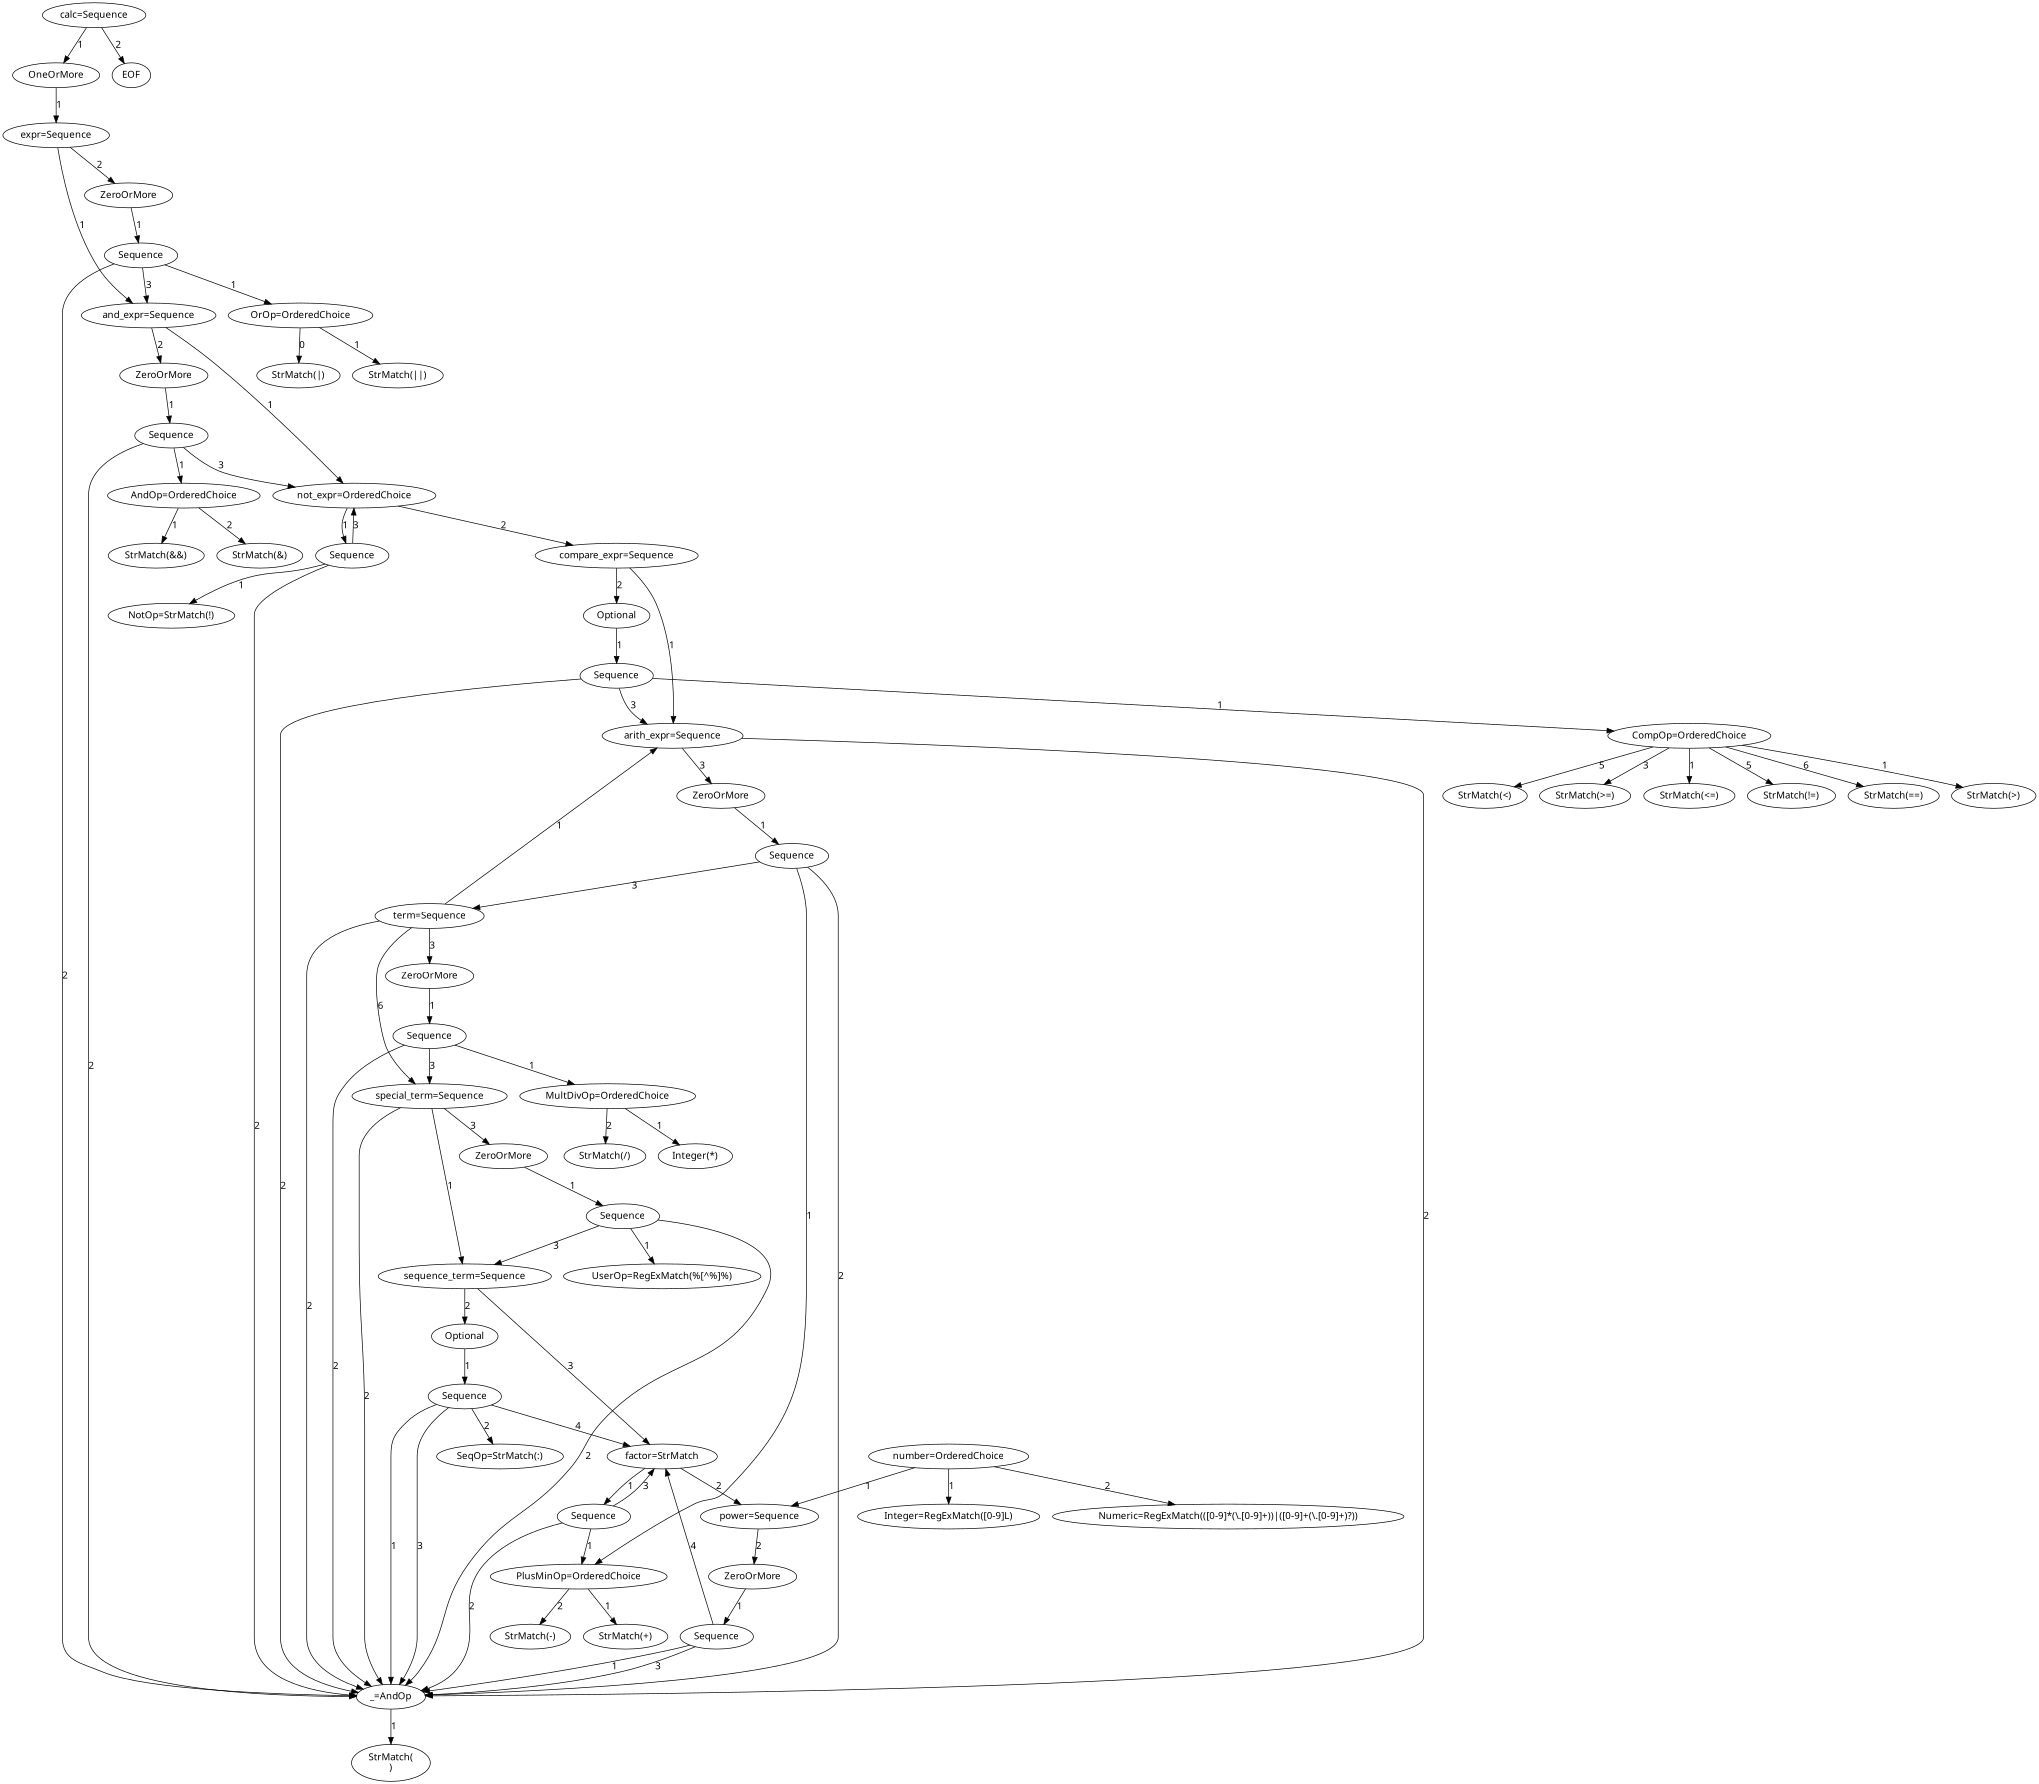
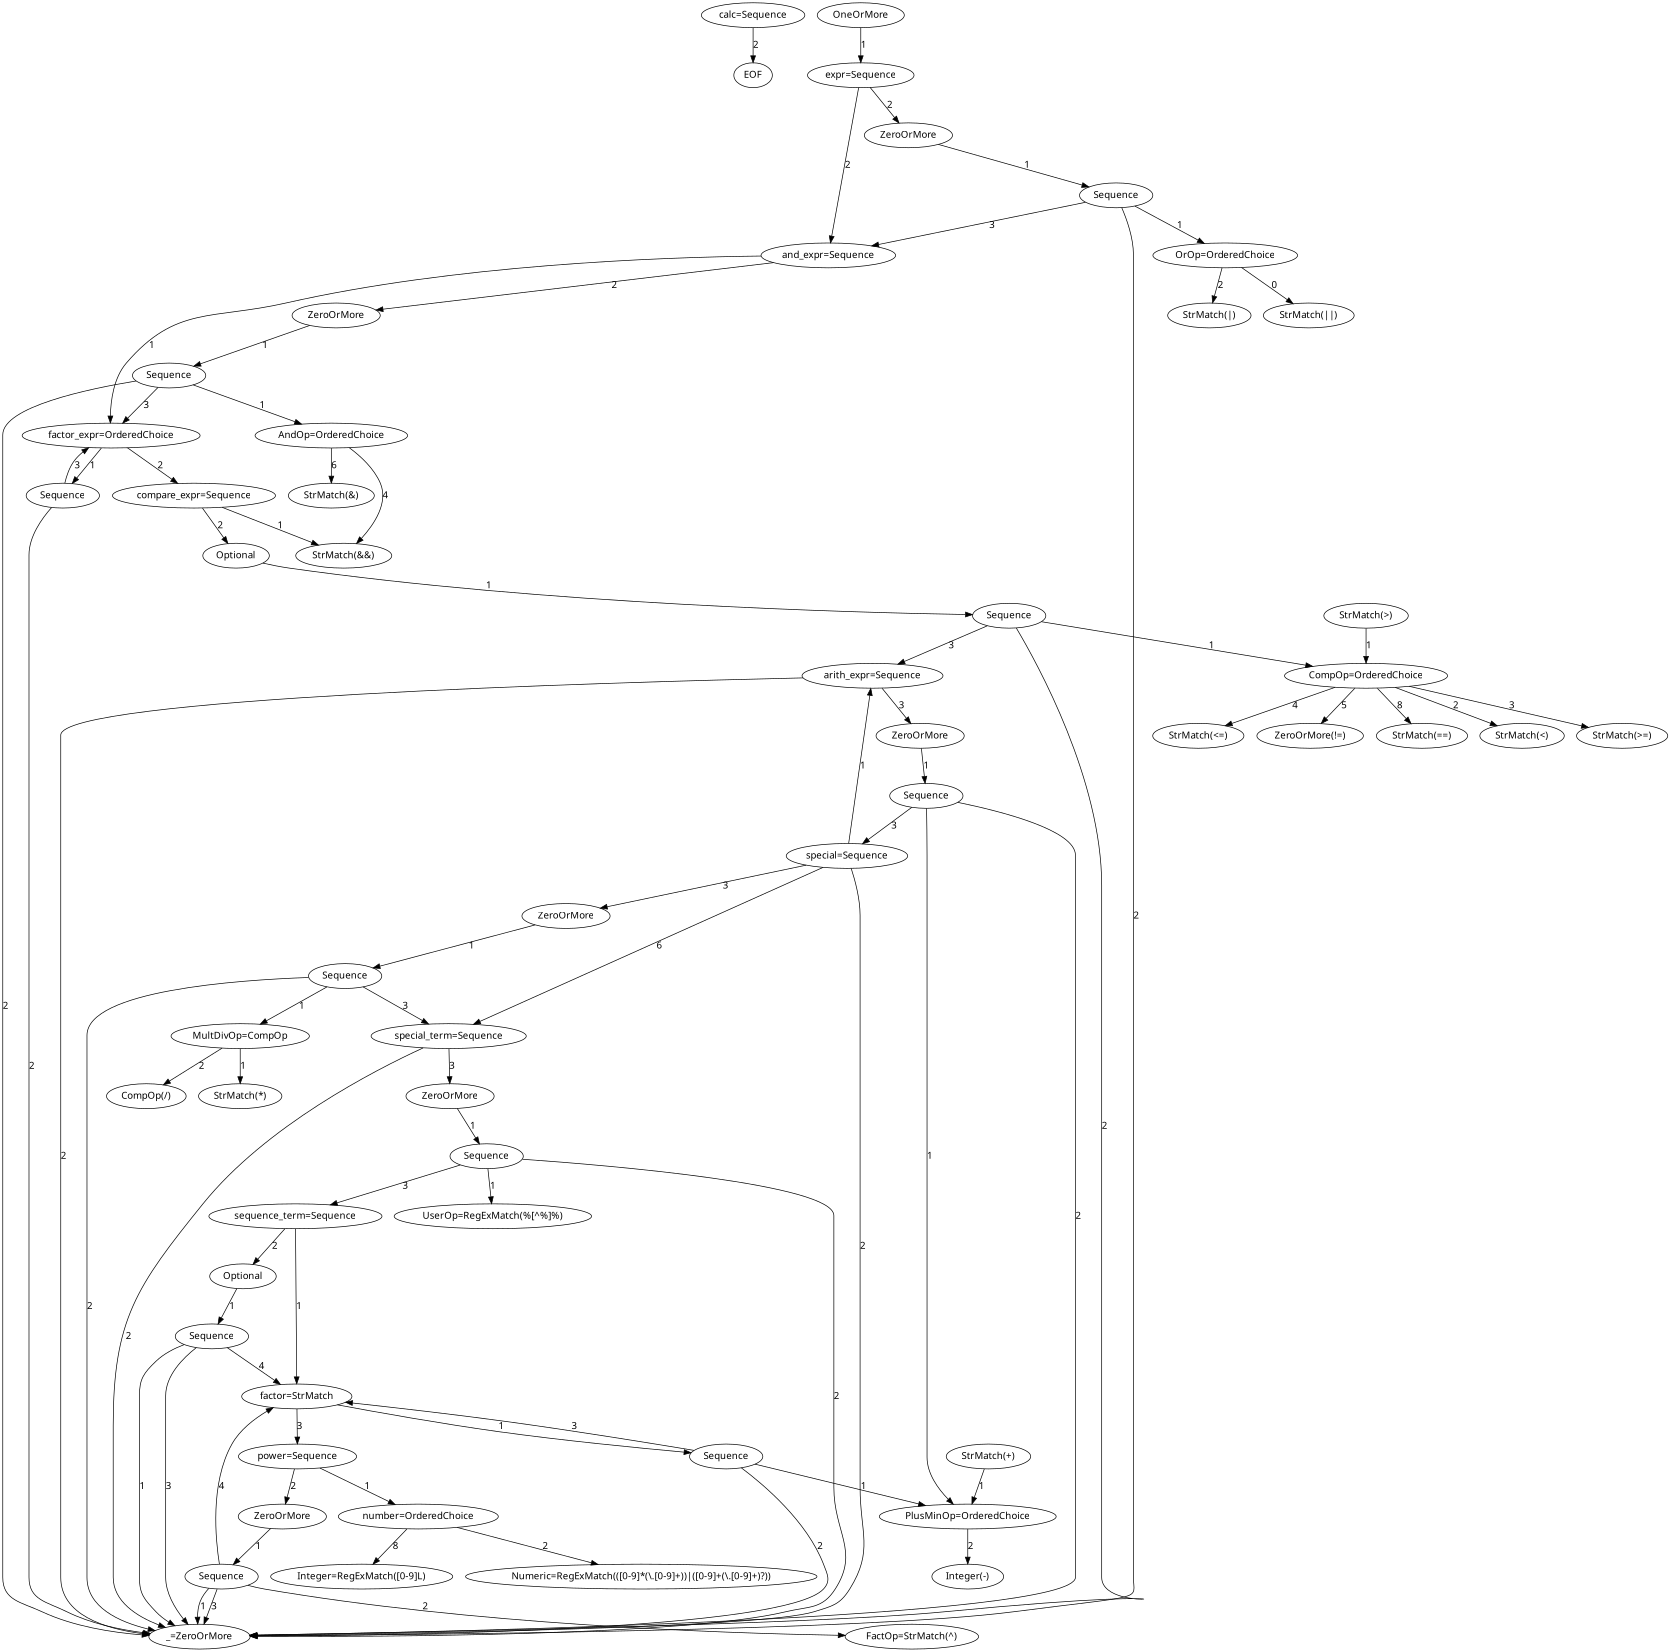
(77, 42) -> none
(83, 225) -> (848, 165)
(302, 345) -> (1221, 285)
(357, 345) -> (1275, 285)
(354, 496) -> (111, 436)
(175, 526) -> (386, 496)
(230, 526) -> (334, 466)
(171, 616) -> none
(667, 637) -> (267, 525)
(1849, 764) -> (1366, 642)
(1602, 766) -> (1456, 706)
(1692, 766) -> (1295, 706)
(1806, 766) -> (1400, 706)
(1791, 796) -> (1310, 736)
(430, 916) -> (847, 856)
(608, 1096) -> (240, 1036)
(605, 1156) -> (146, 1096)
(695, 1156) -> (240, 1096)
(446, 1183) -> none
(571, 1366) -> (299, 1306)
(500, 1456) -> none
(719, 1486) -> (300, 1426)
(856, 1486) -> (354, 1485)
(952, 1486) -> (396, 1547)
(600, 1604) -> (979, 1483)
(530, 1637) -> (968, 1577)
none -> (912, 1637)
(391, 1697) -> (199, 1637)
(391, 1763) -> none
